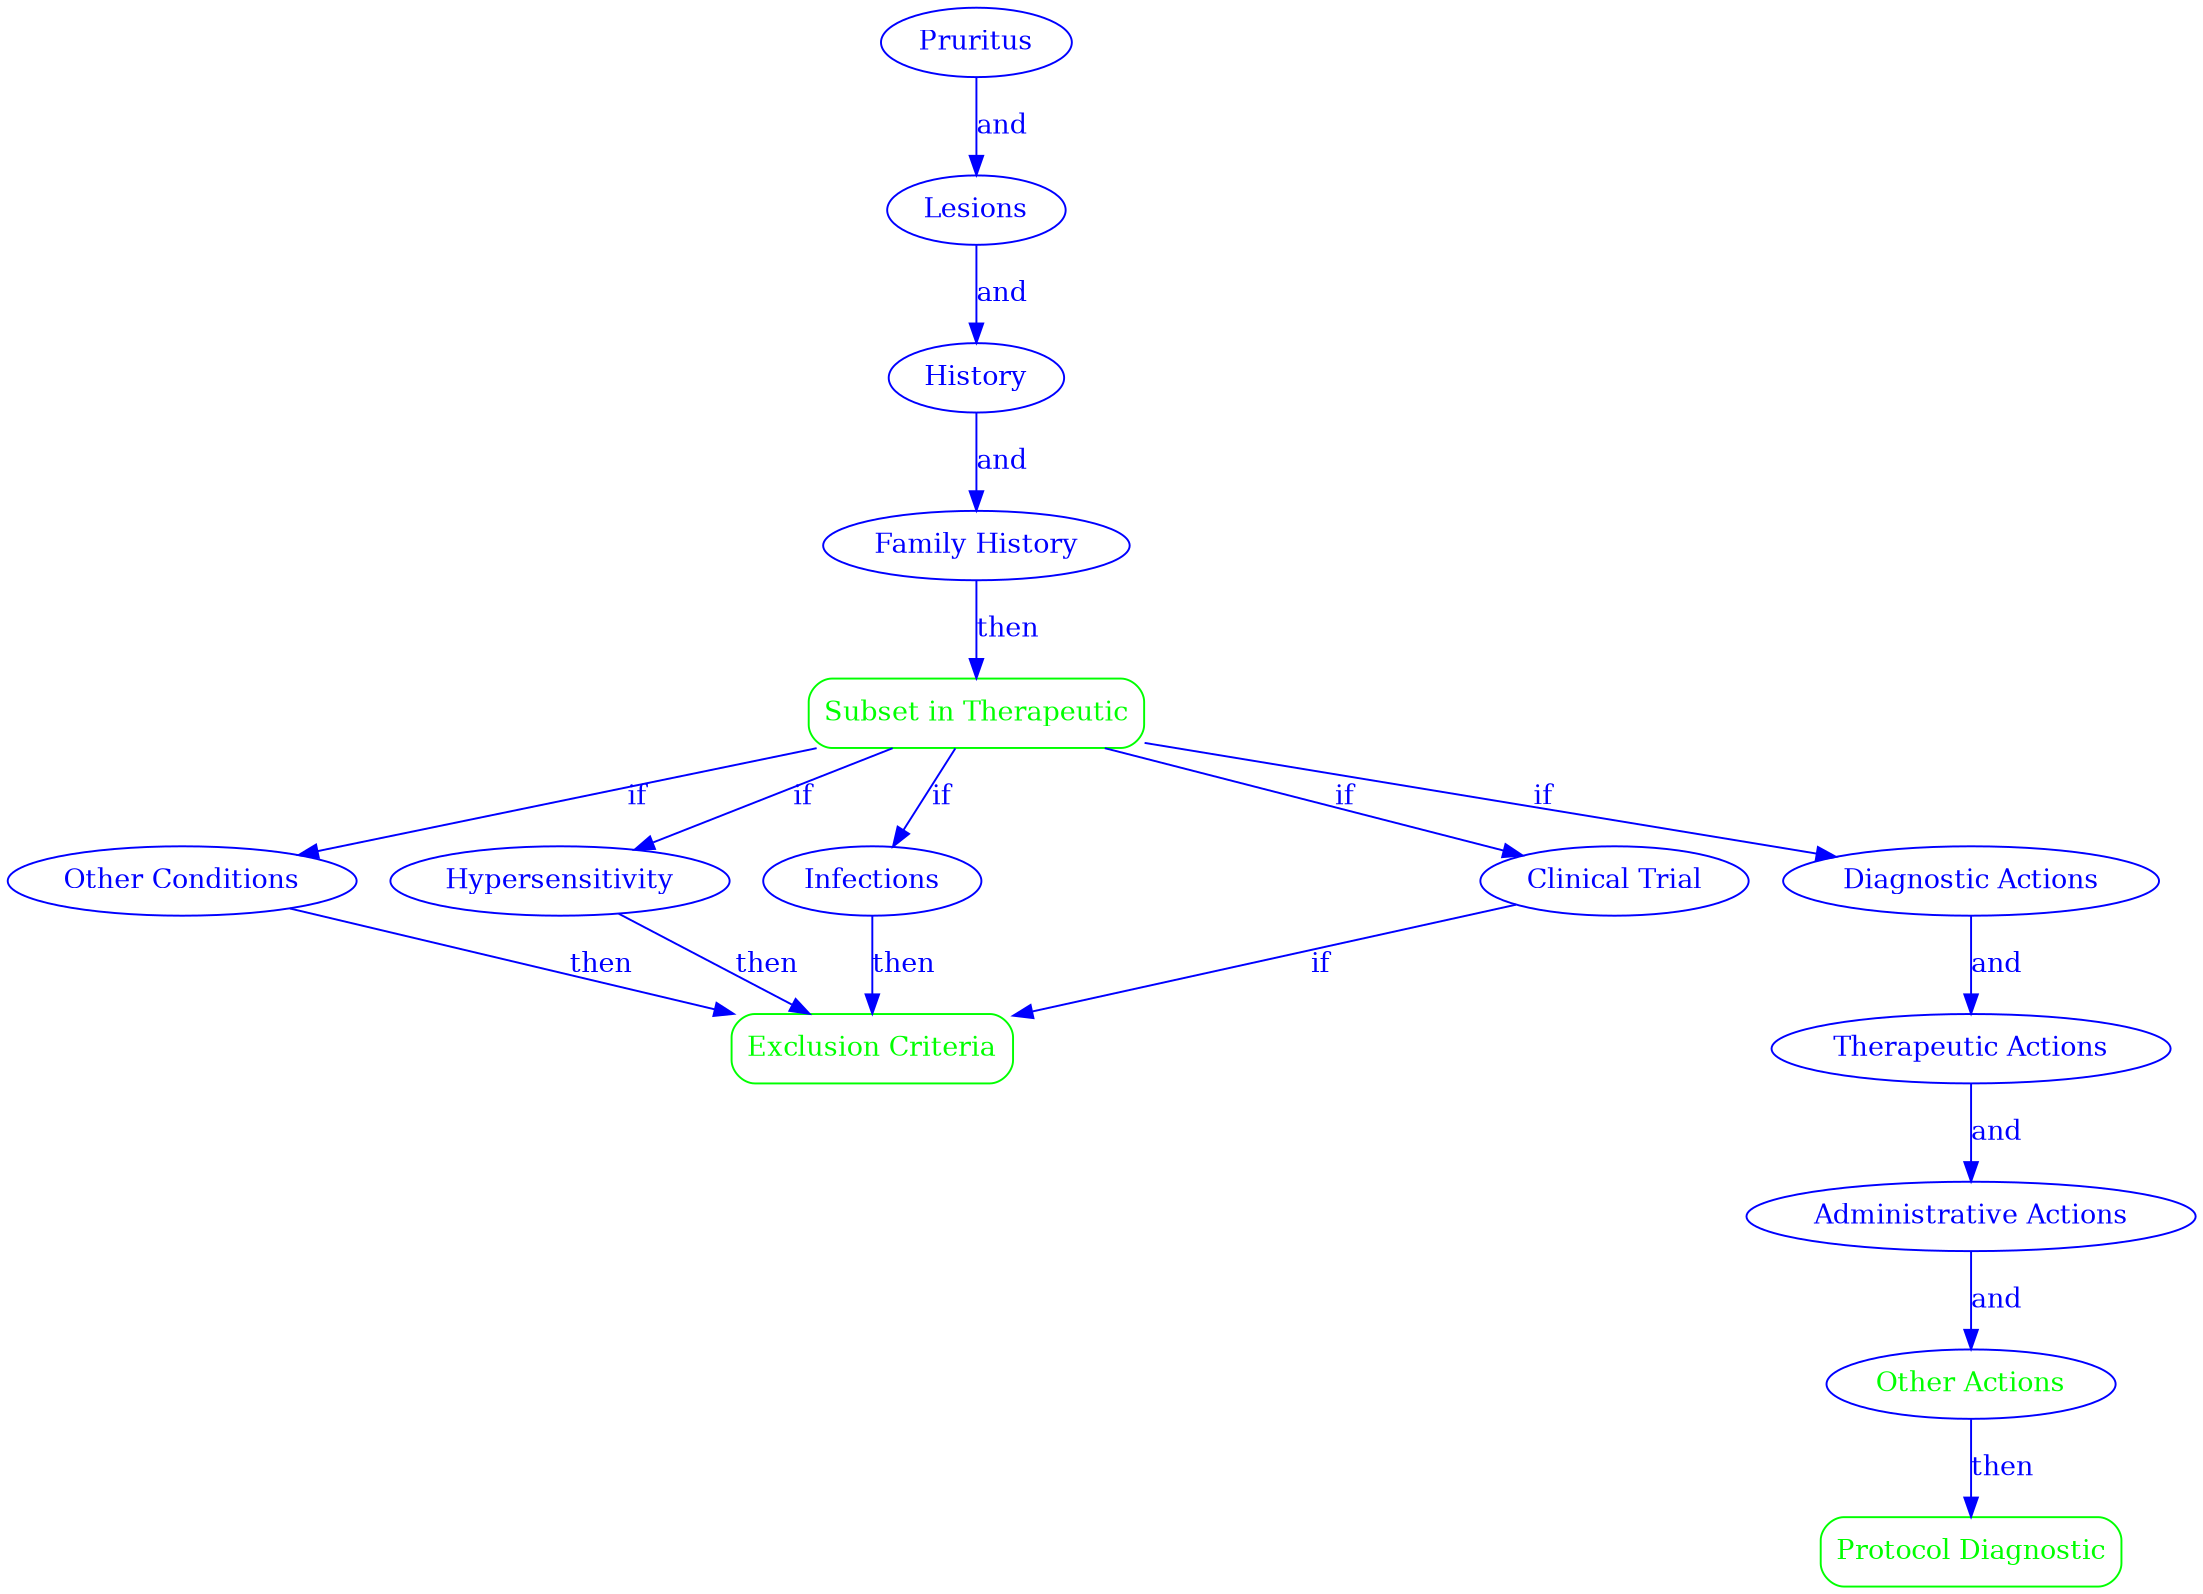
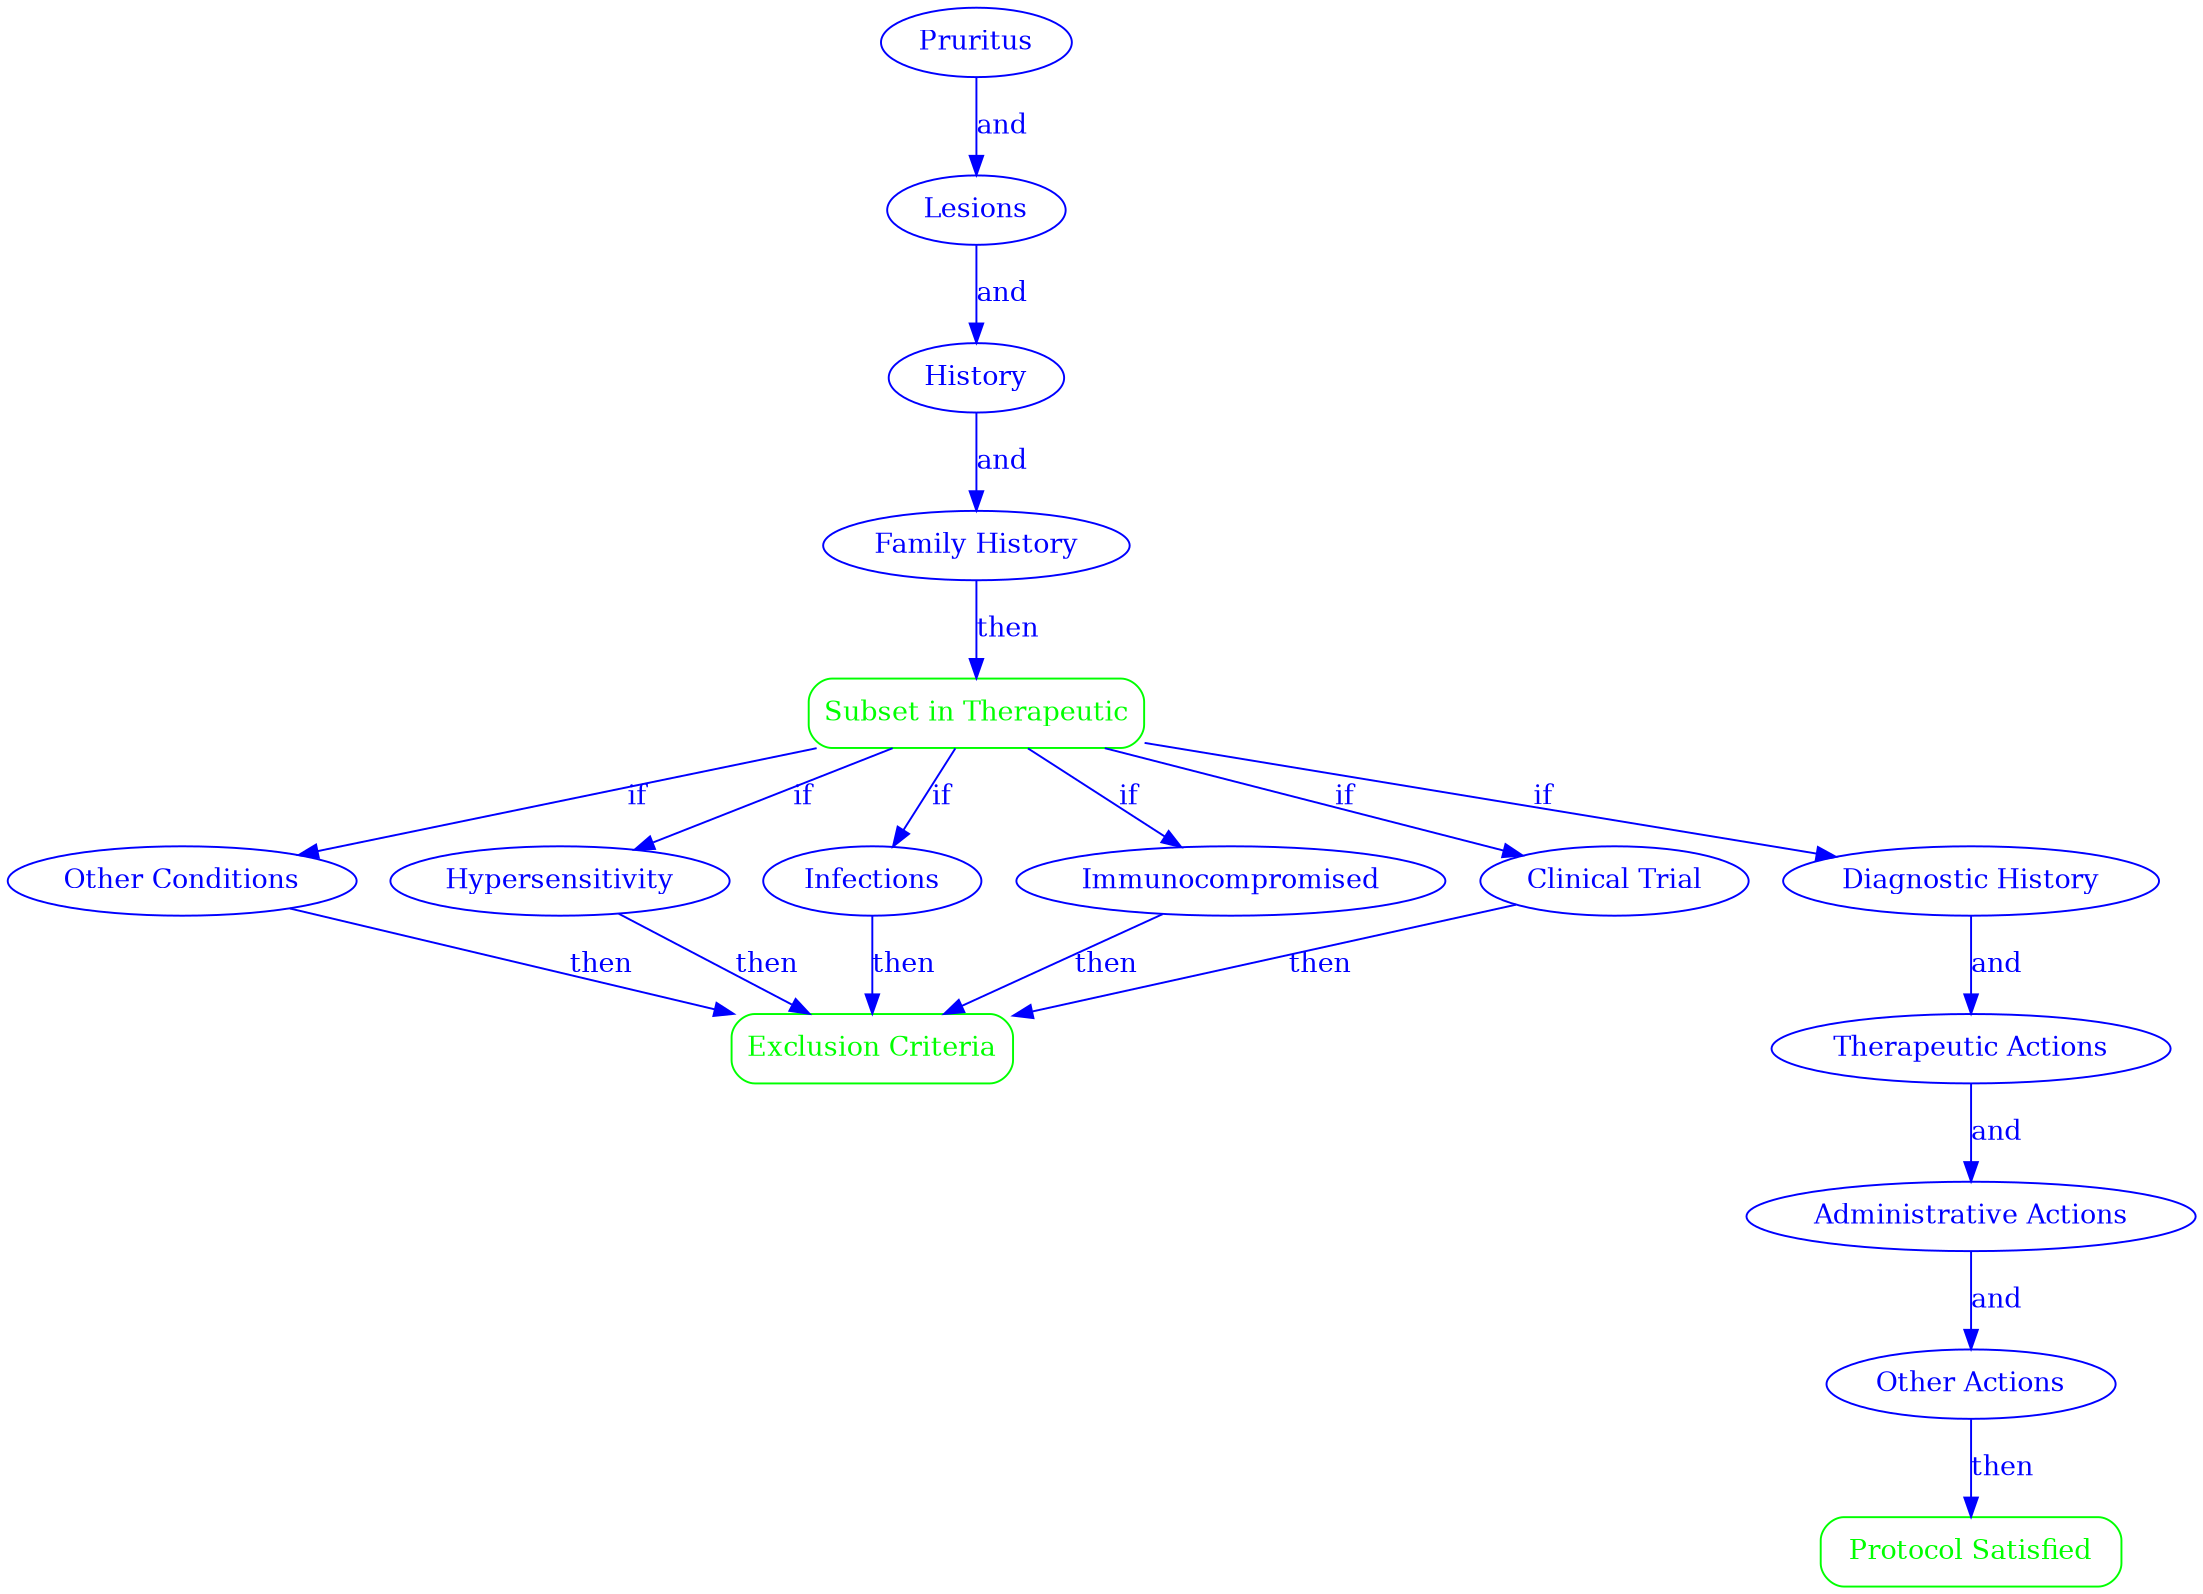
none -> (1231, 881)
(1971, 881) -> (1971, 881)
(1321, 965) -> (1321, 965)
(1971, 1384) -> (1971, 1384)
(1971, 1552) -> (1971, 1552)
